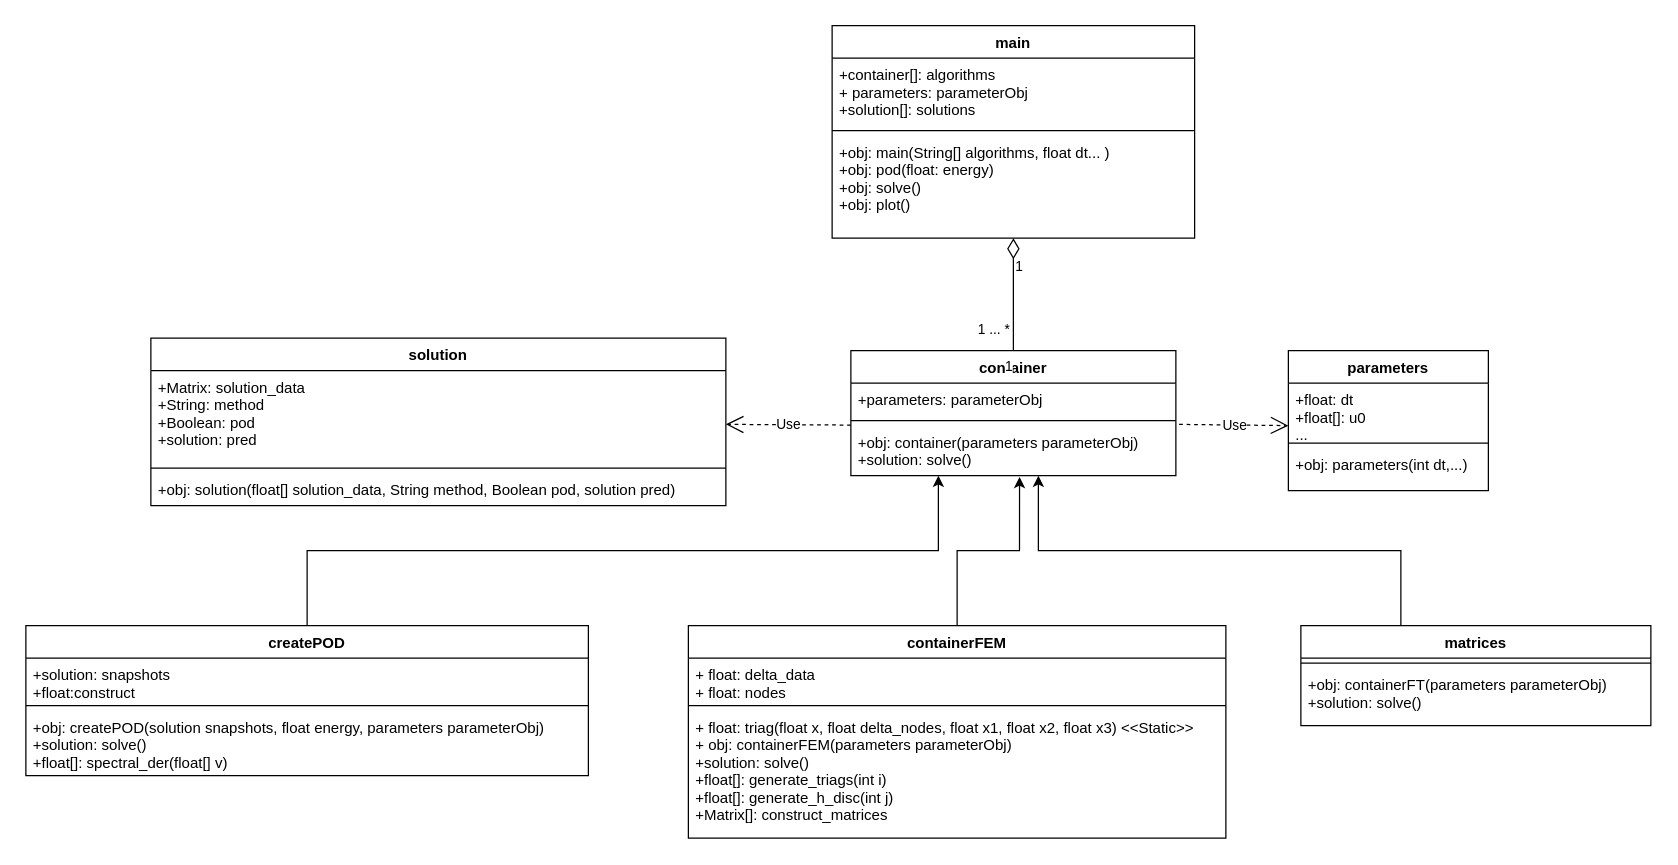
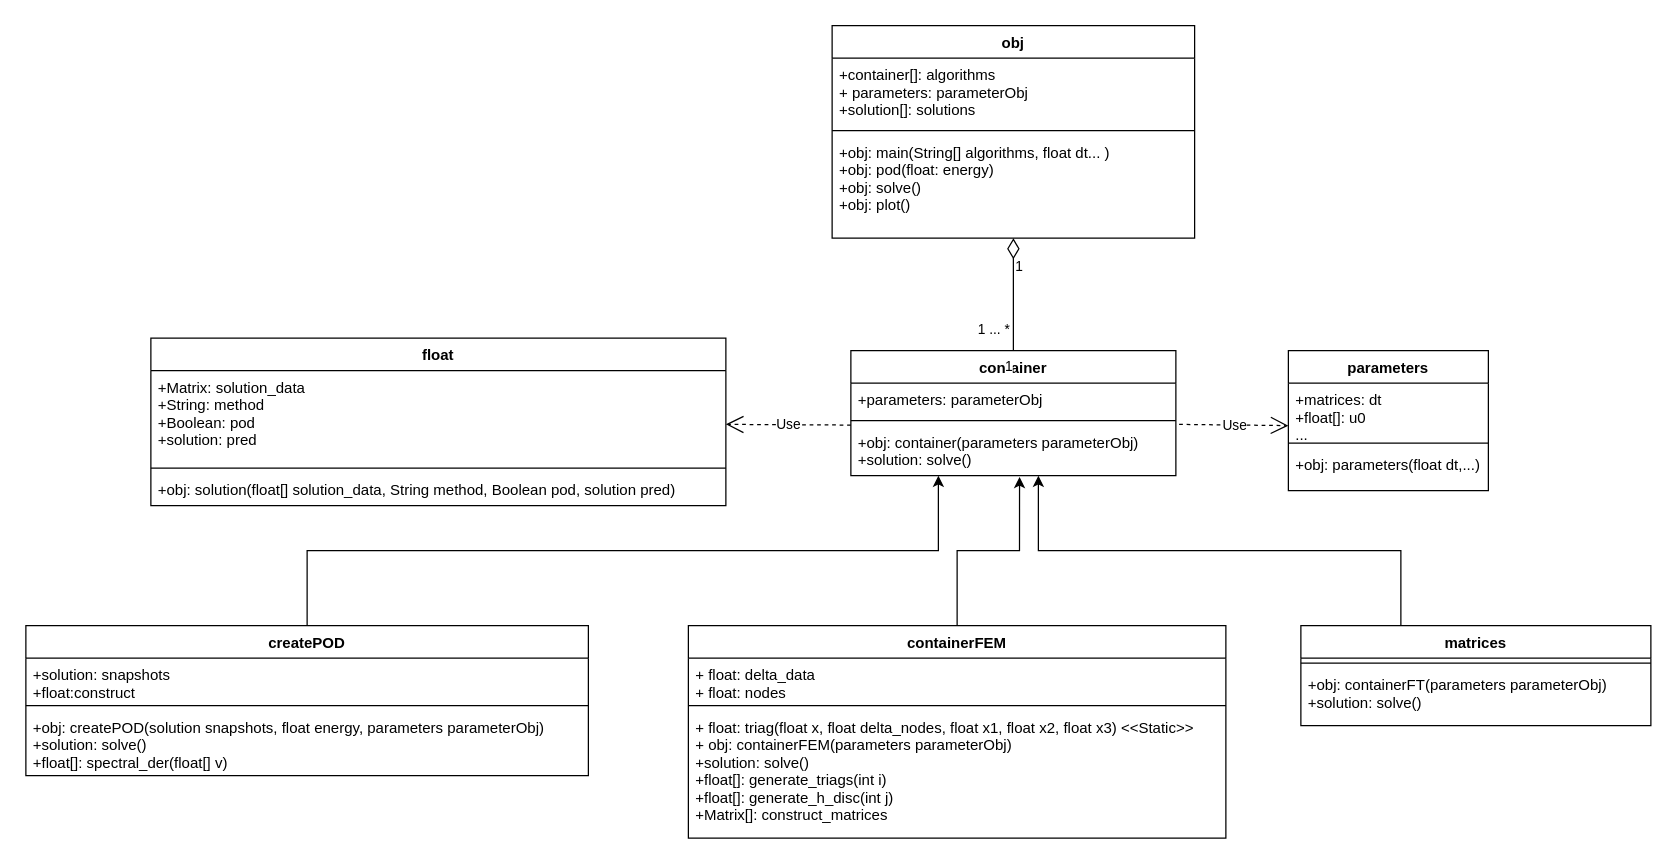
(1013, 43) -> (1013, 43)
(438, 355) -> (438, 355)
(1331, 400) -> (1344, 400)
(1397, 465) -> (1405, 465)
